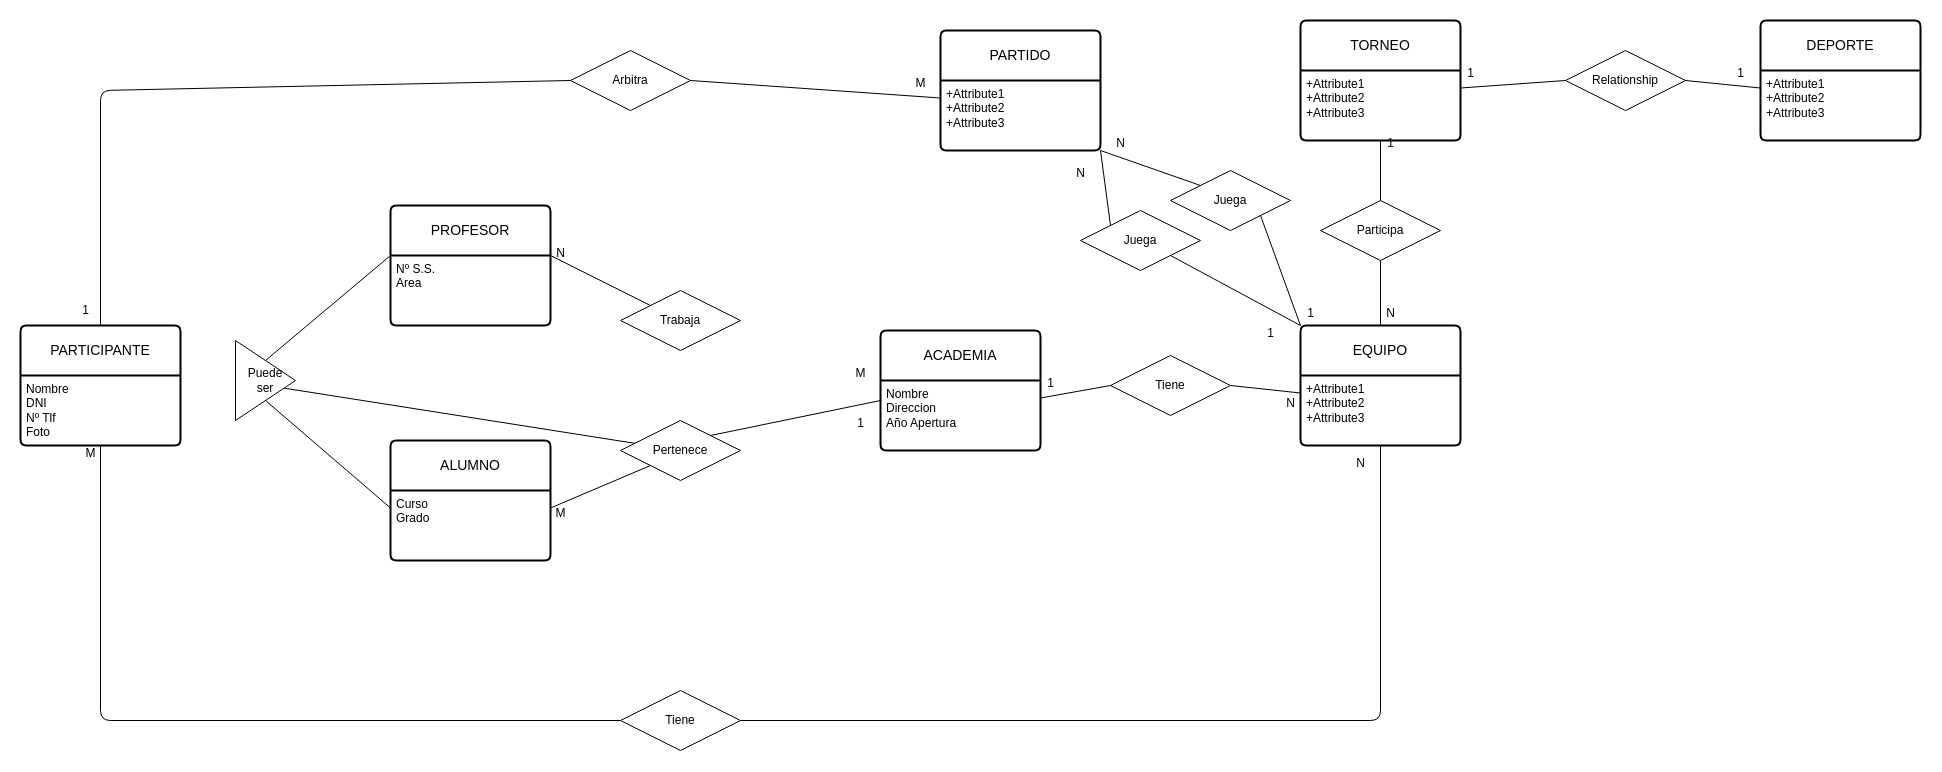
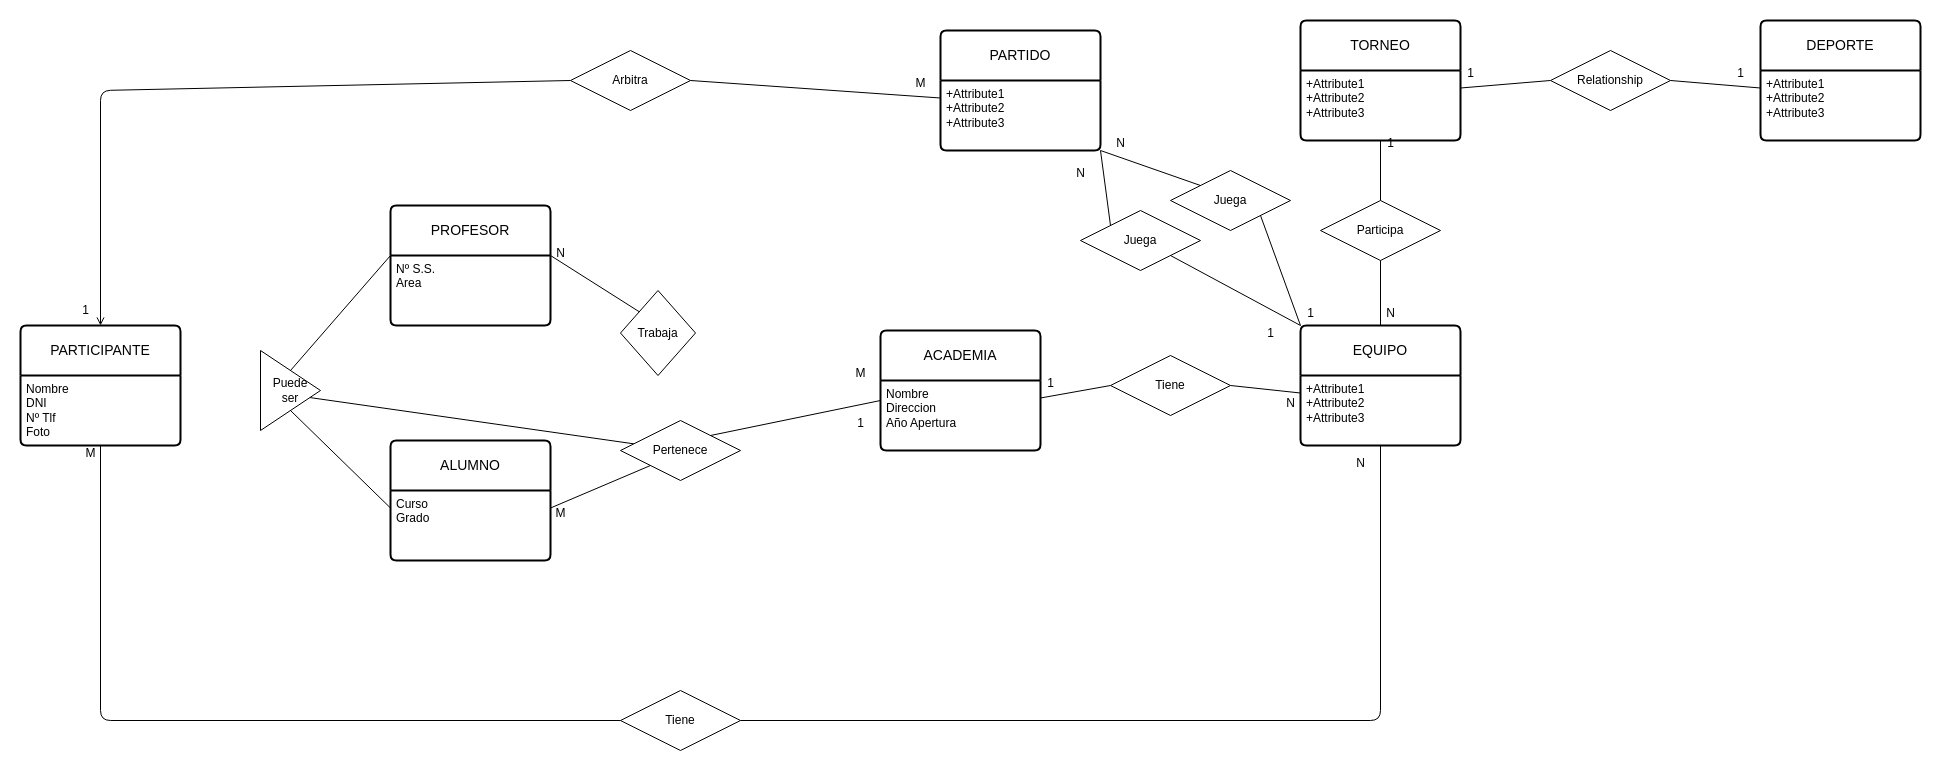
(1626, 81) -> (1611, 81)
(101, 321) -> (101, 320)
(681, 321) -> (658, 333)
(266, 381) -> (291, 391)
